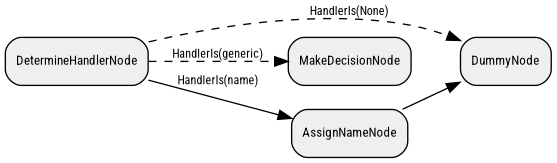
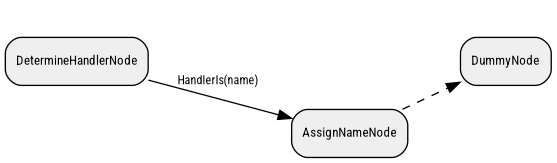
(298, 20) -> none
(350, 61) -> none
(425, 99) -> (425, 99)
